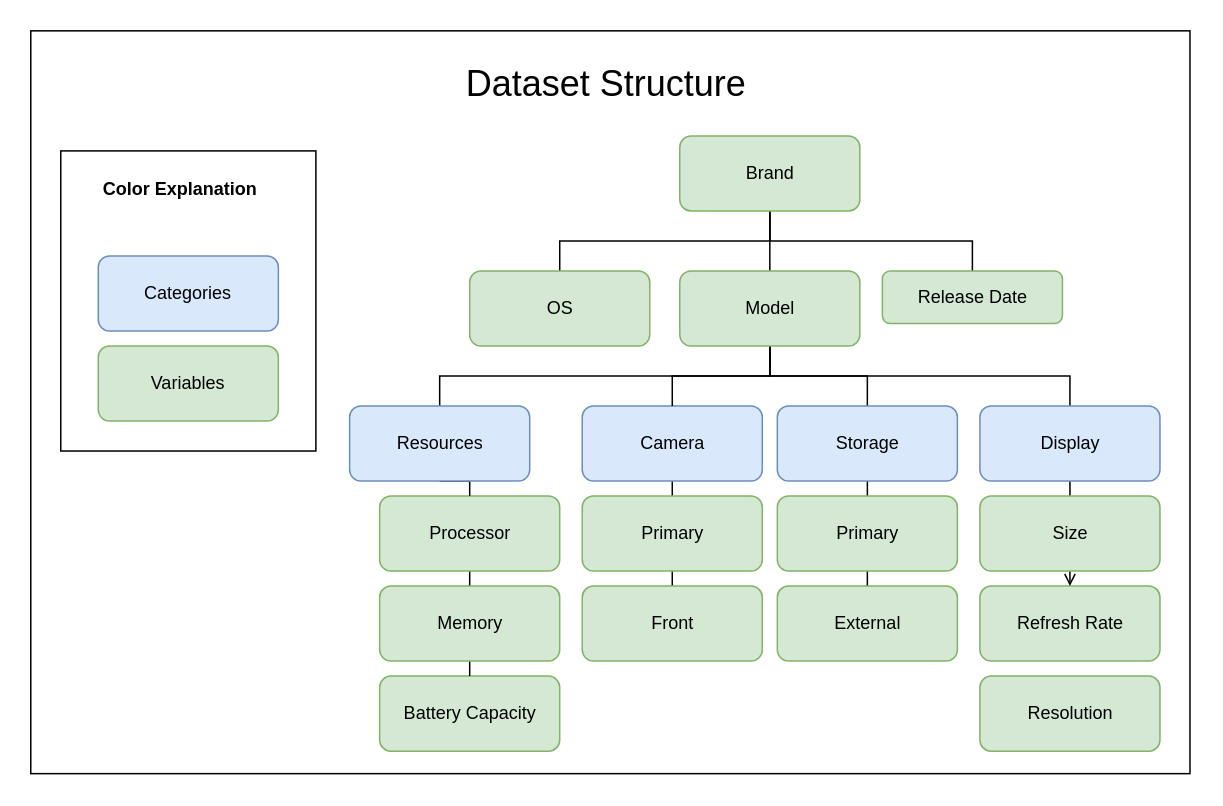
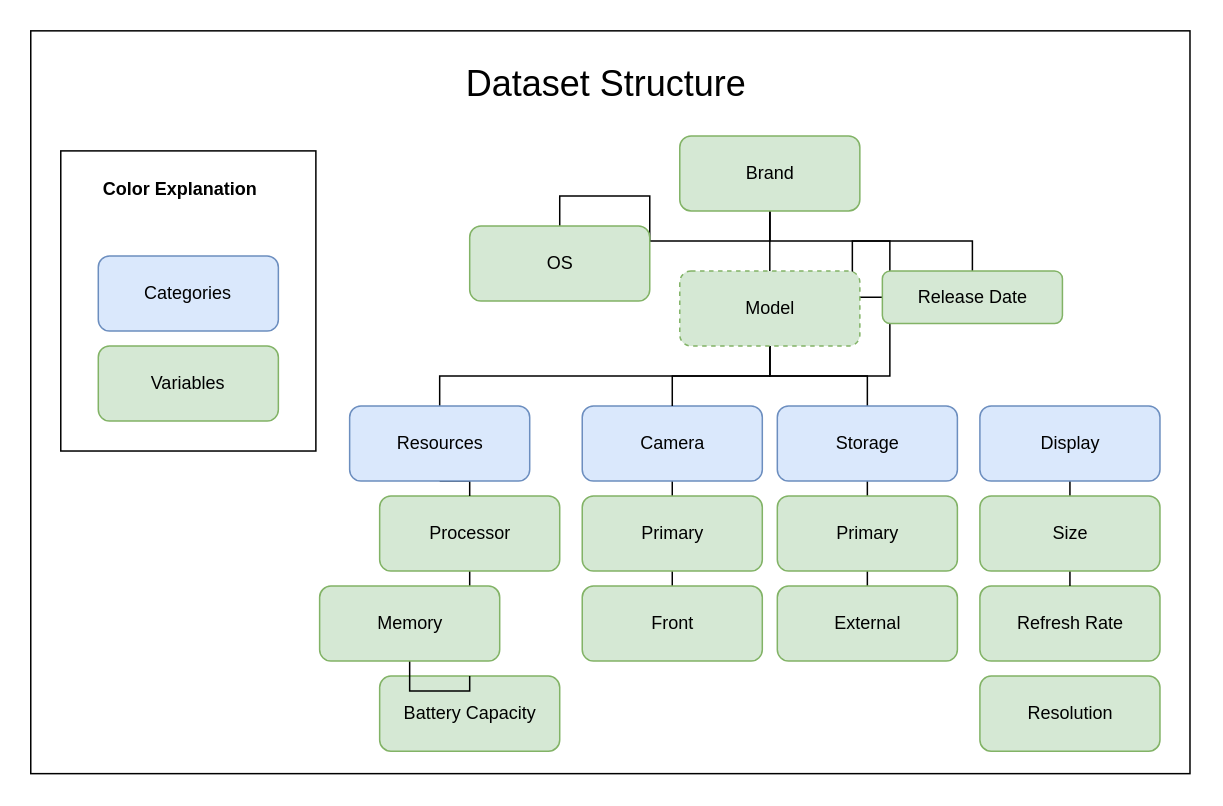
(560, 308) -> (560, 263)
(770, 308) -> (770, 308)
(994, 376) -> (890, 350)
(1070, 579) -> (1070, 580)
(470, 623) -> (410, 623)
